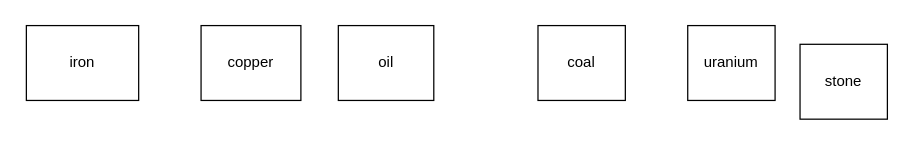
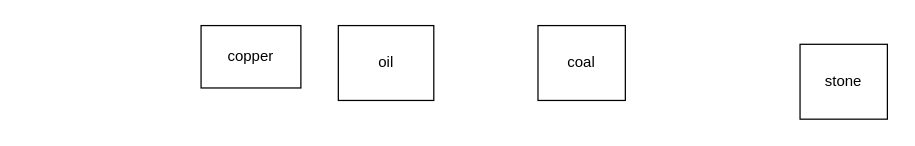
(82, 63) -> none
(251, 63) -> (251, 57)
(732, 63) -> none
